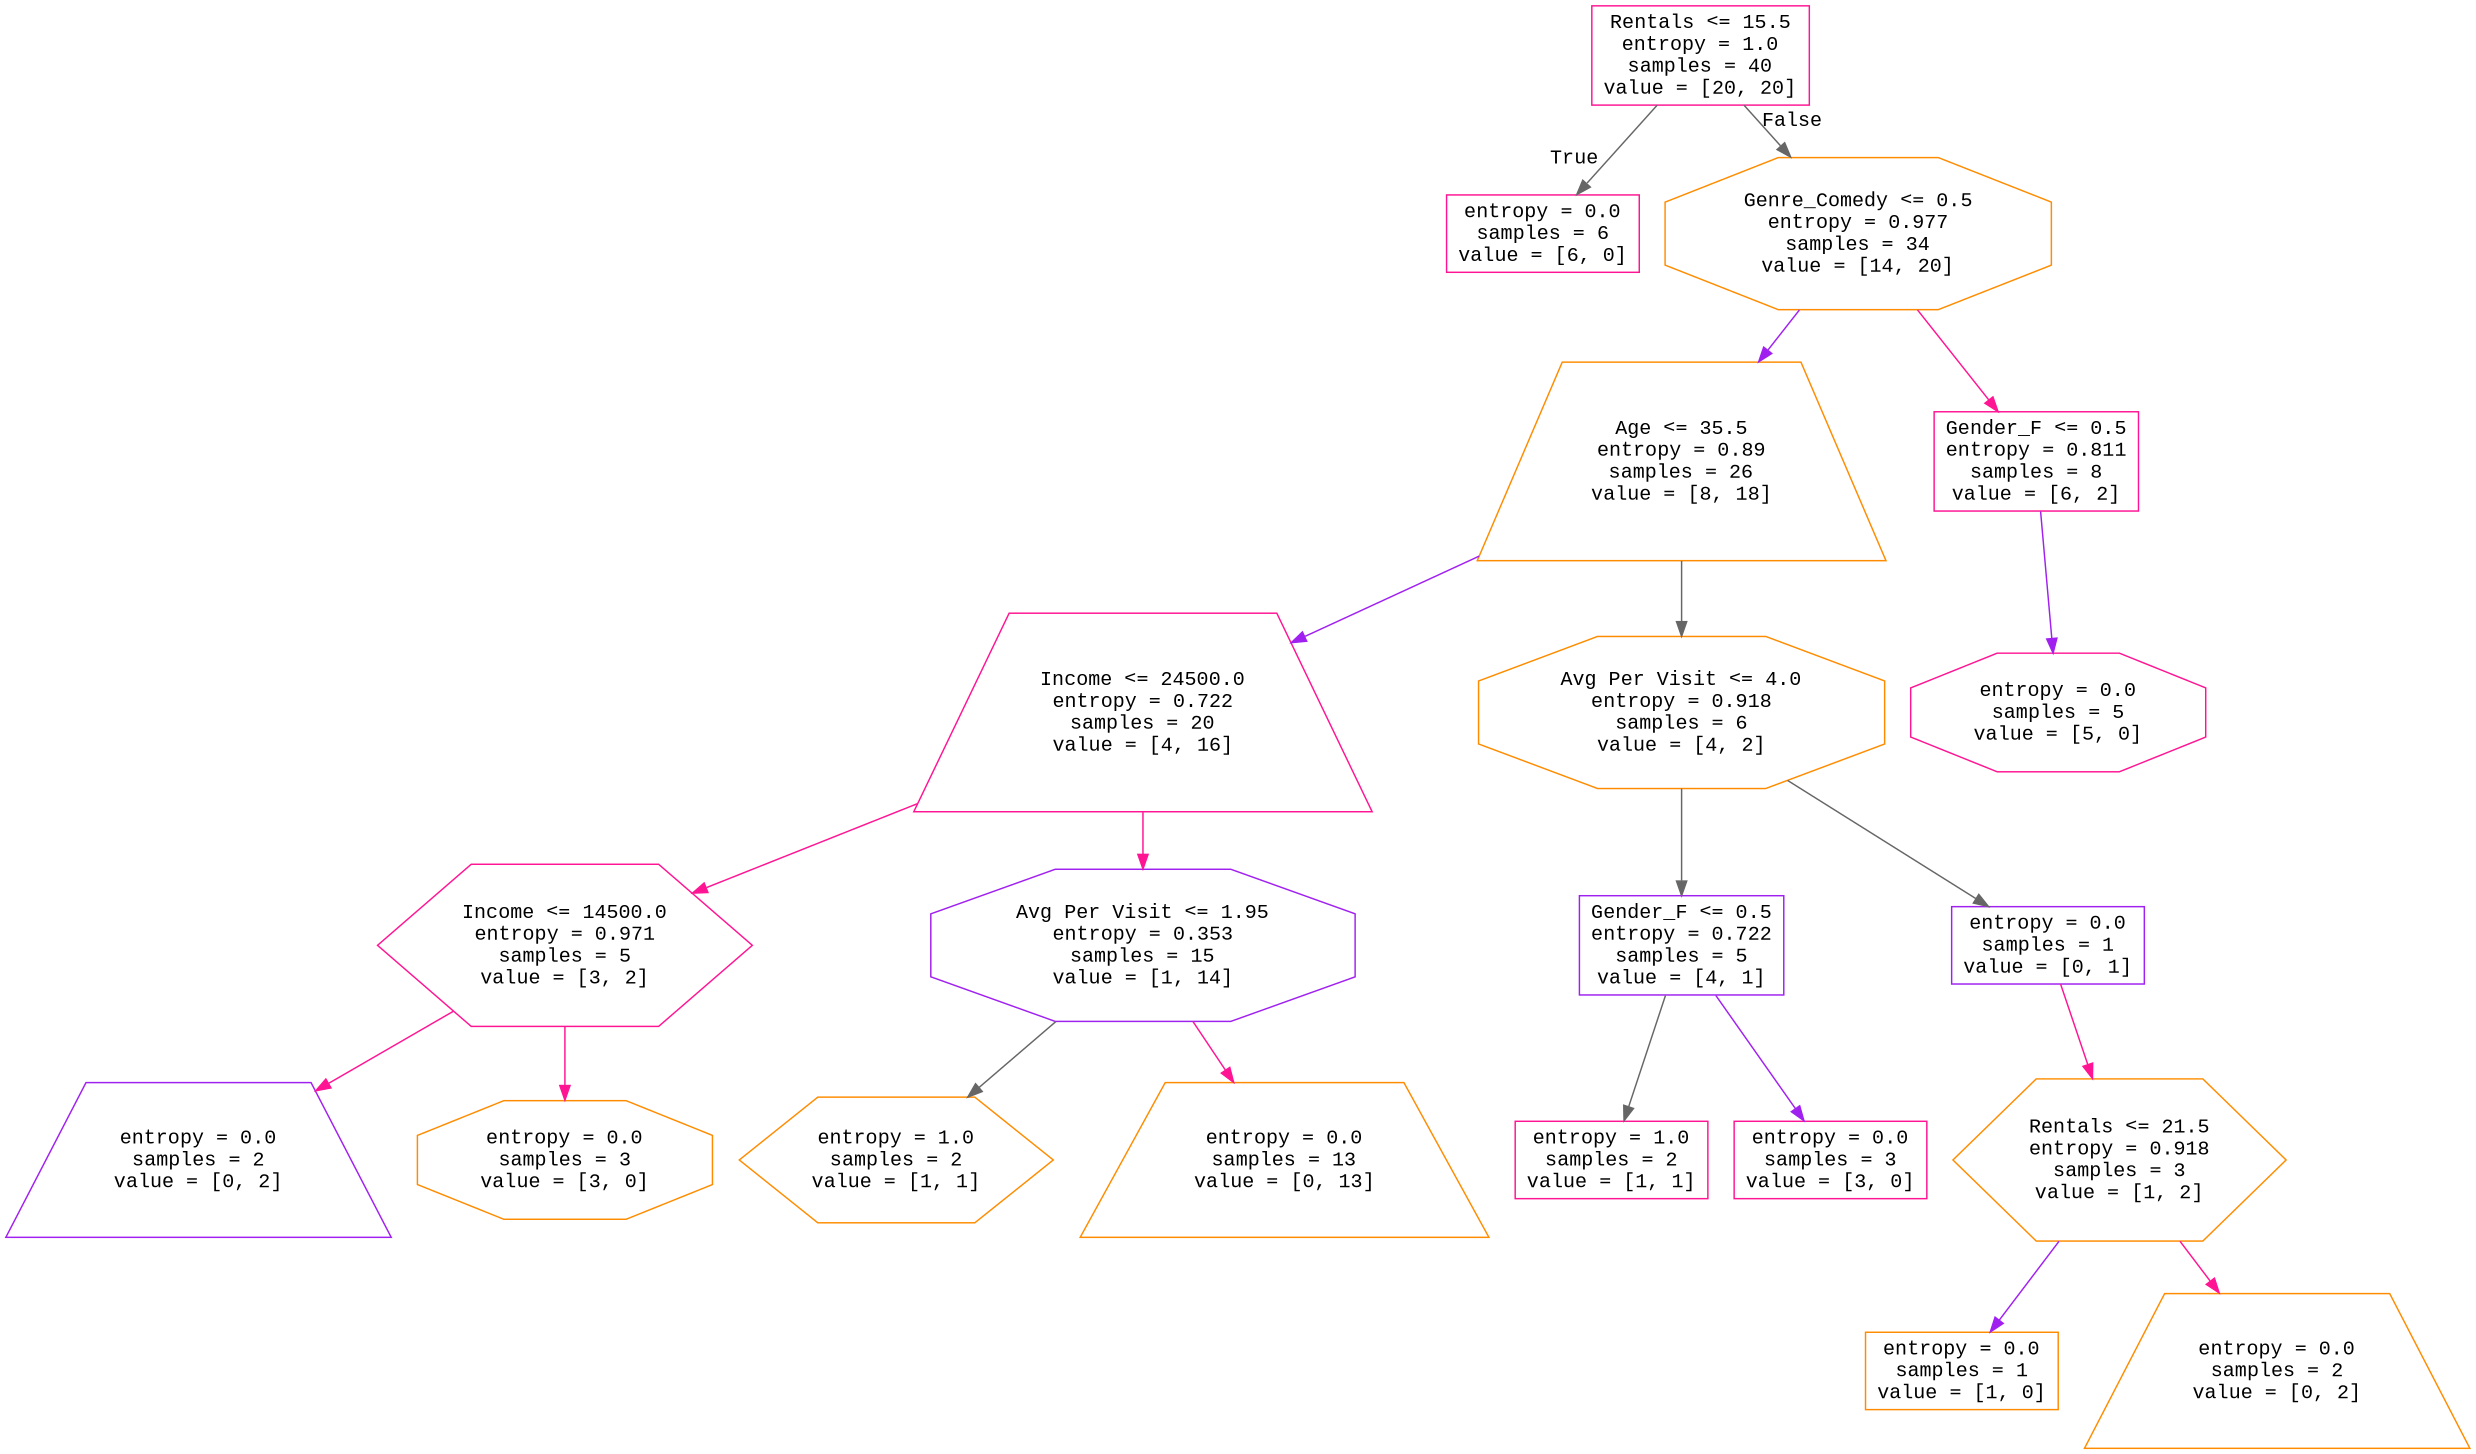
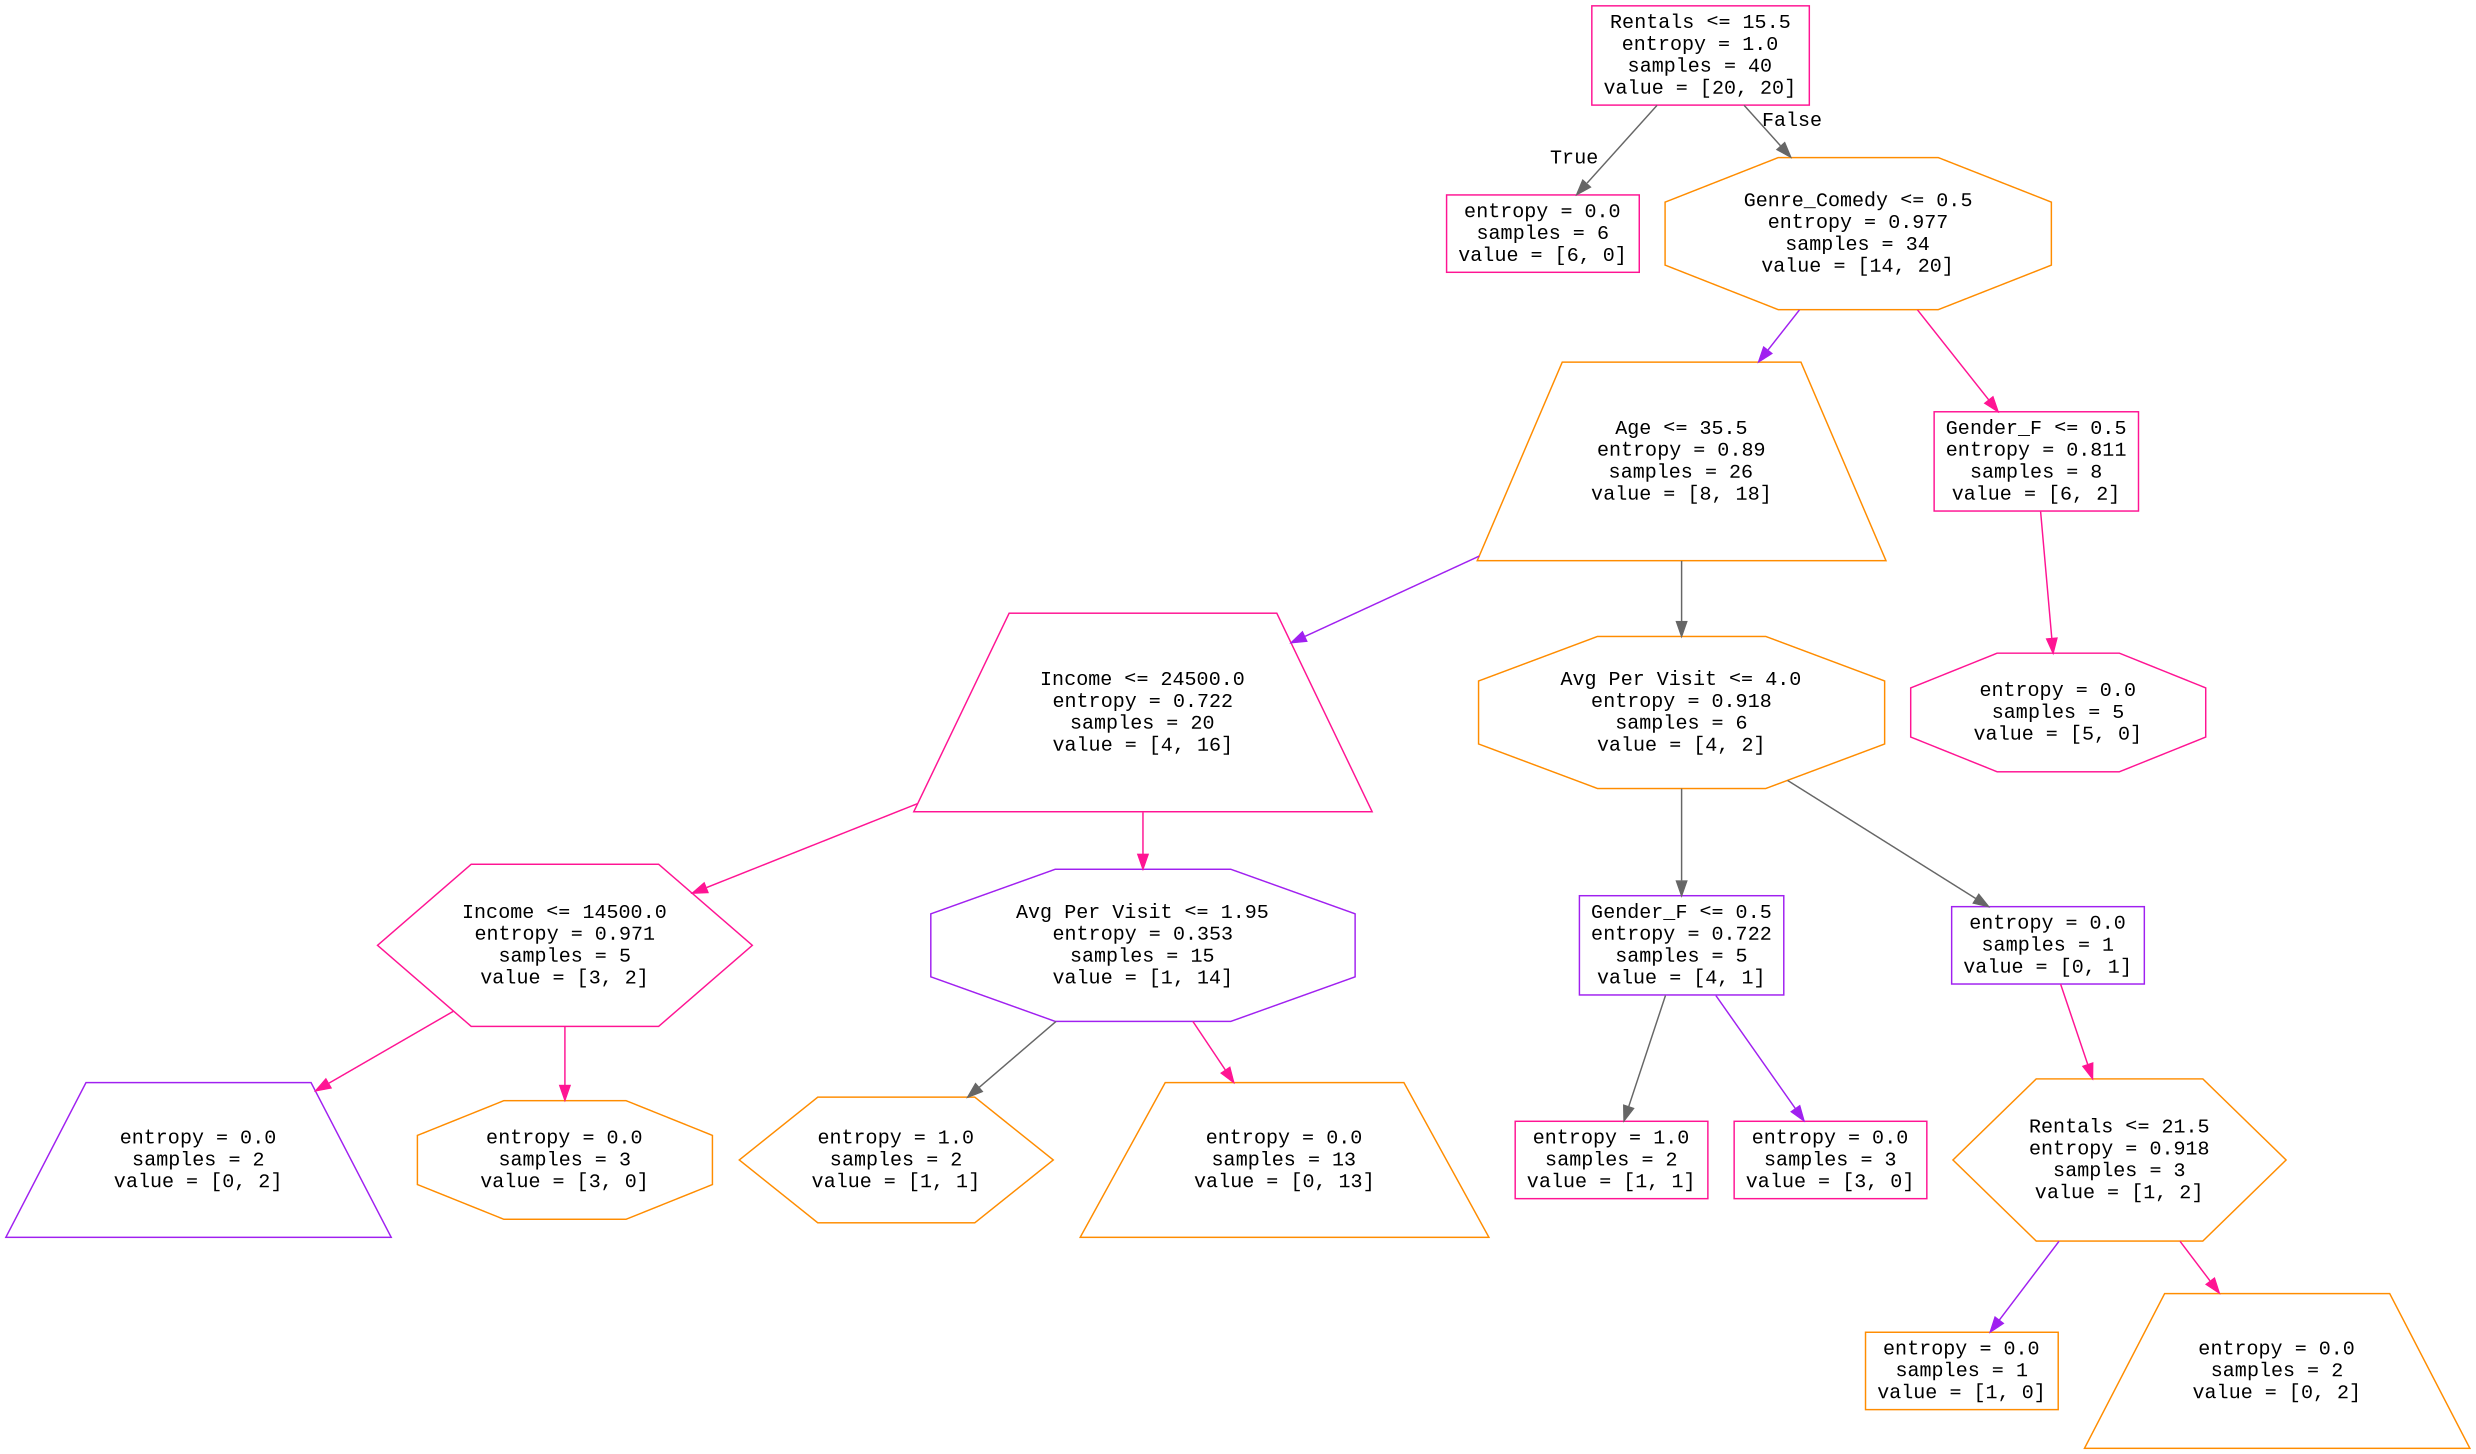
(2046, 575) -> (2046, 575)
